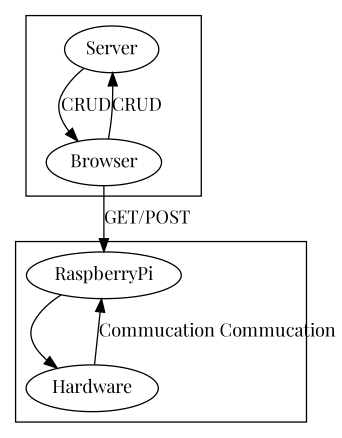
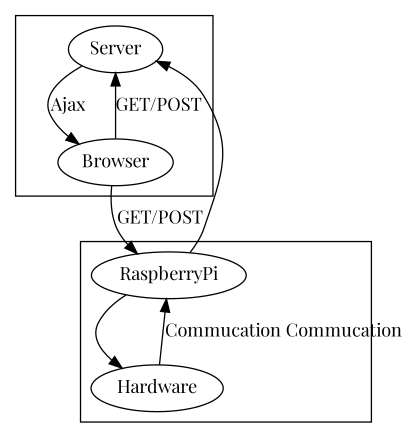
(86, 106) -> (69, 106)
(137, 106) -> (159, 106)
none -> (222, 153)
